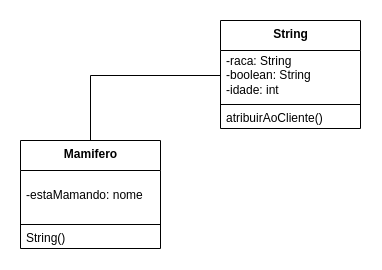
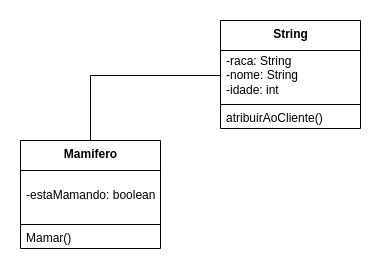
(274, 76) -> (266, 76)
(84, 196) -> (92, 196)
(52, 239) -> (50, 239)
